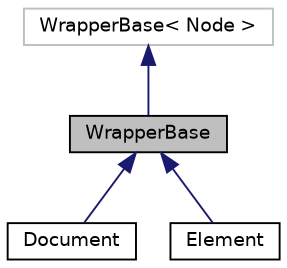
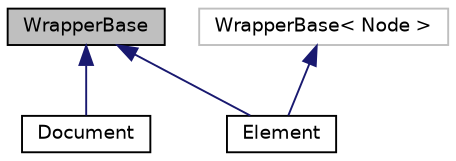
(148, 90) -> (299, 90)
